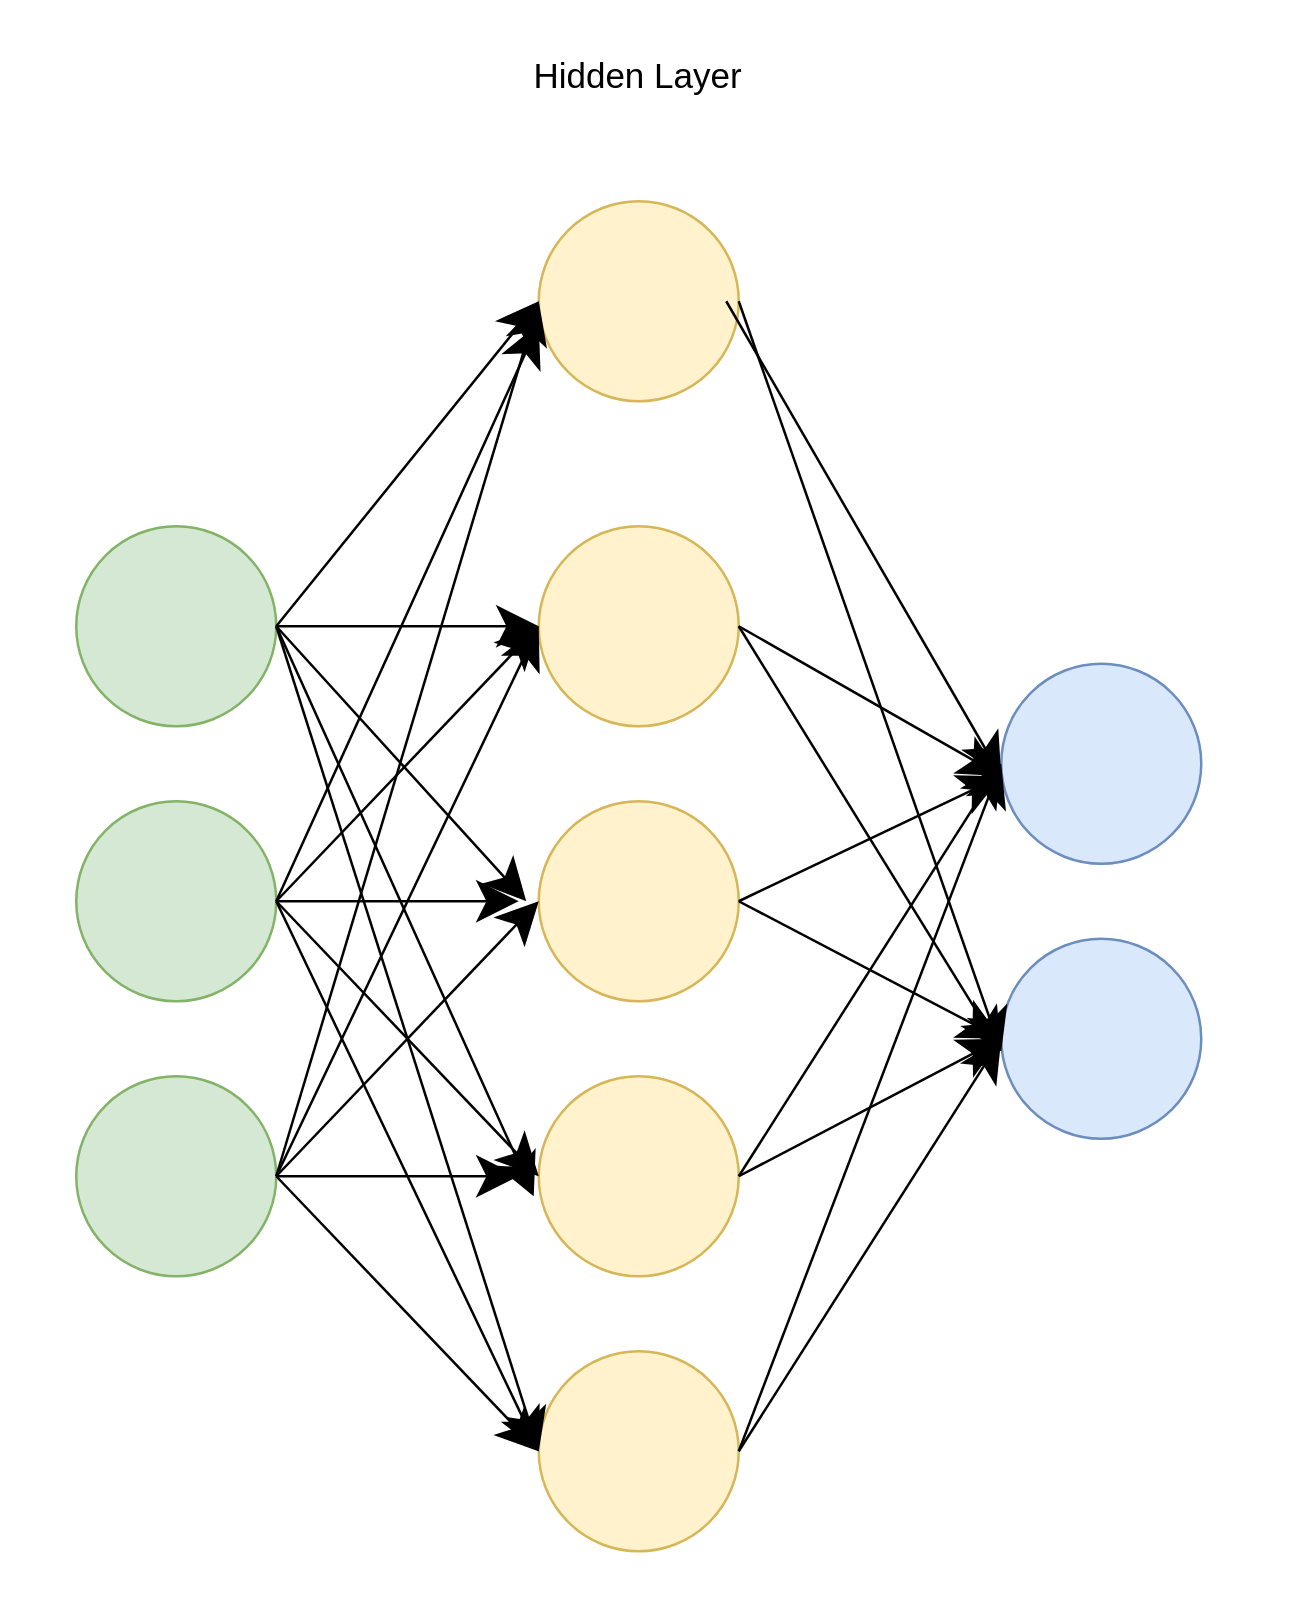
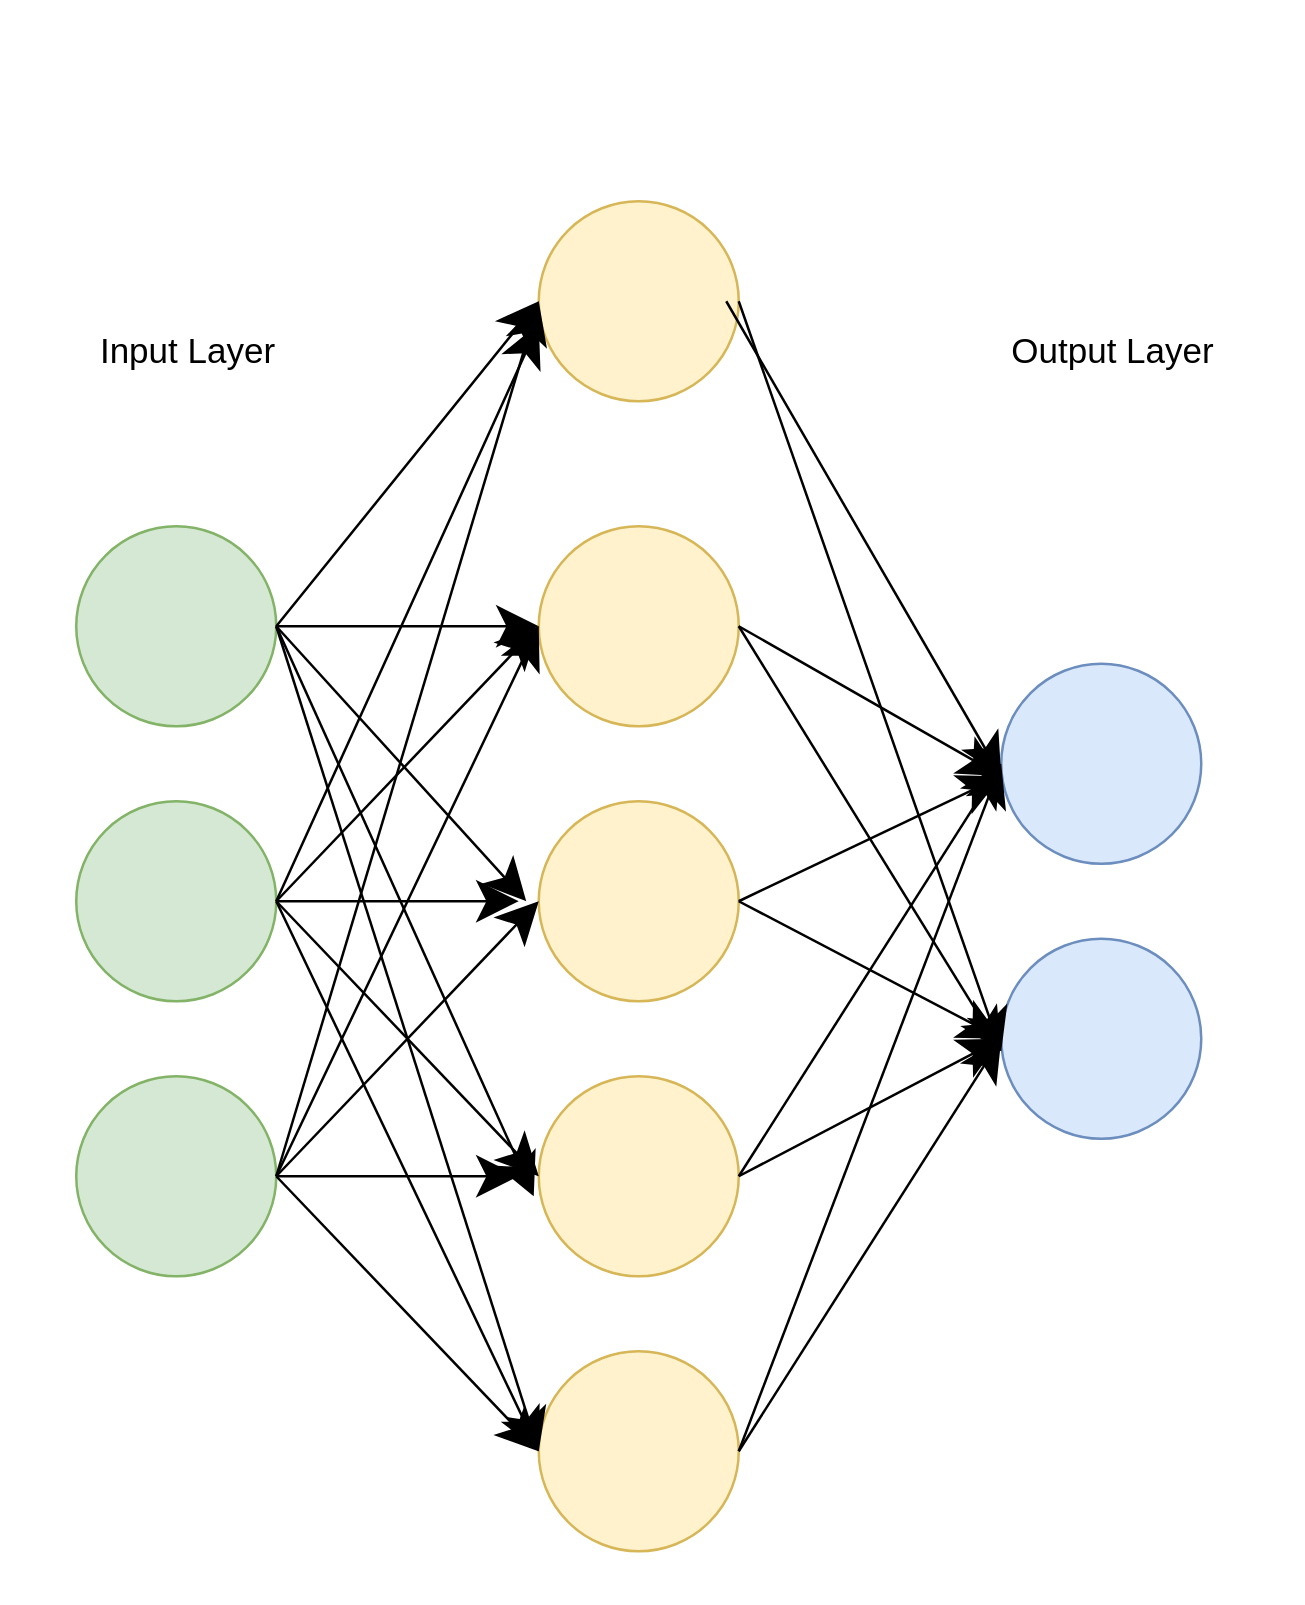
(639, 76) -> none
none -> (189, 351)
none -> (1114, 351)
